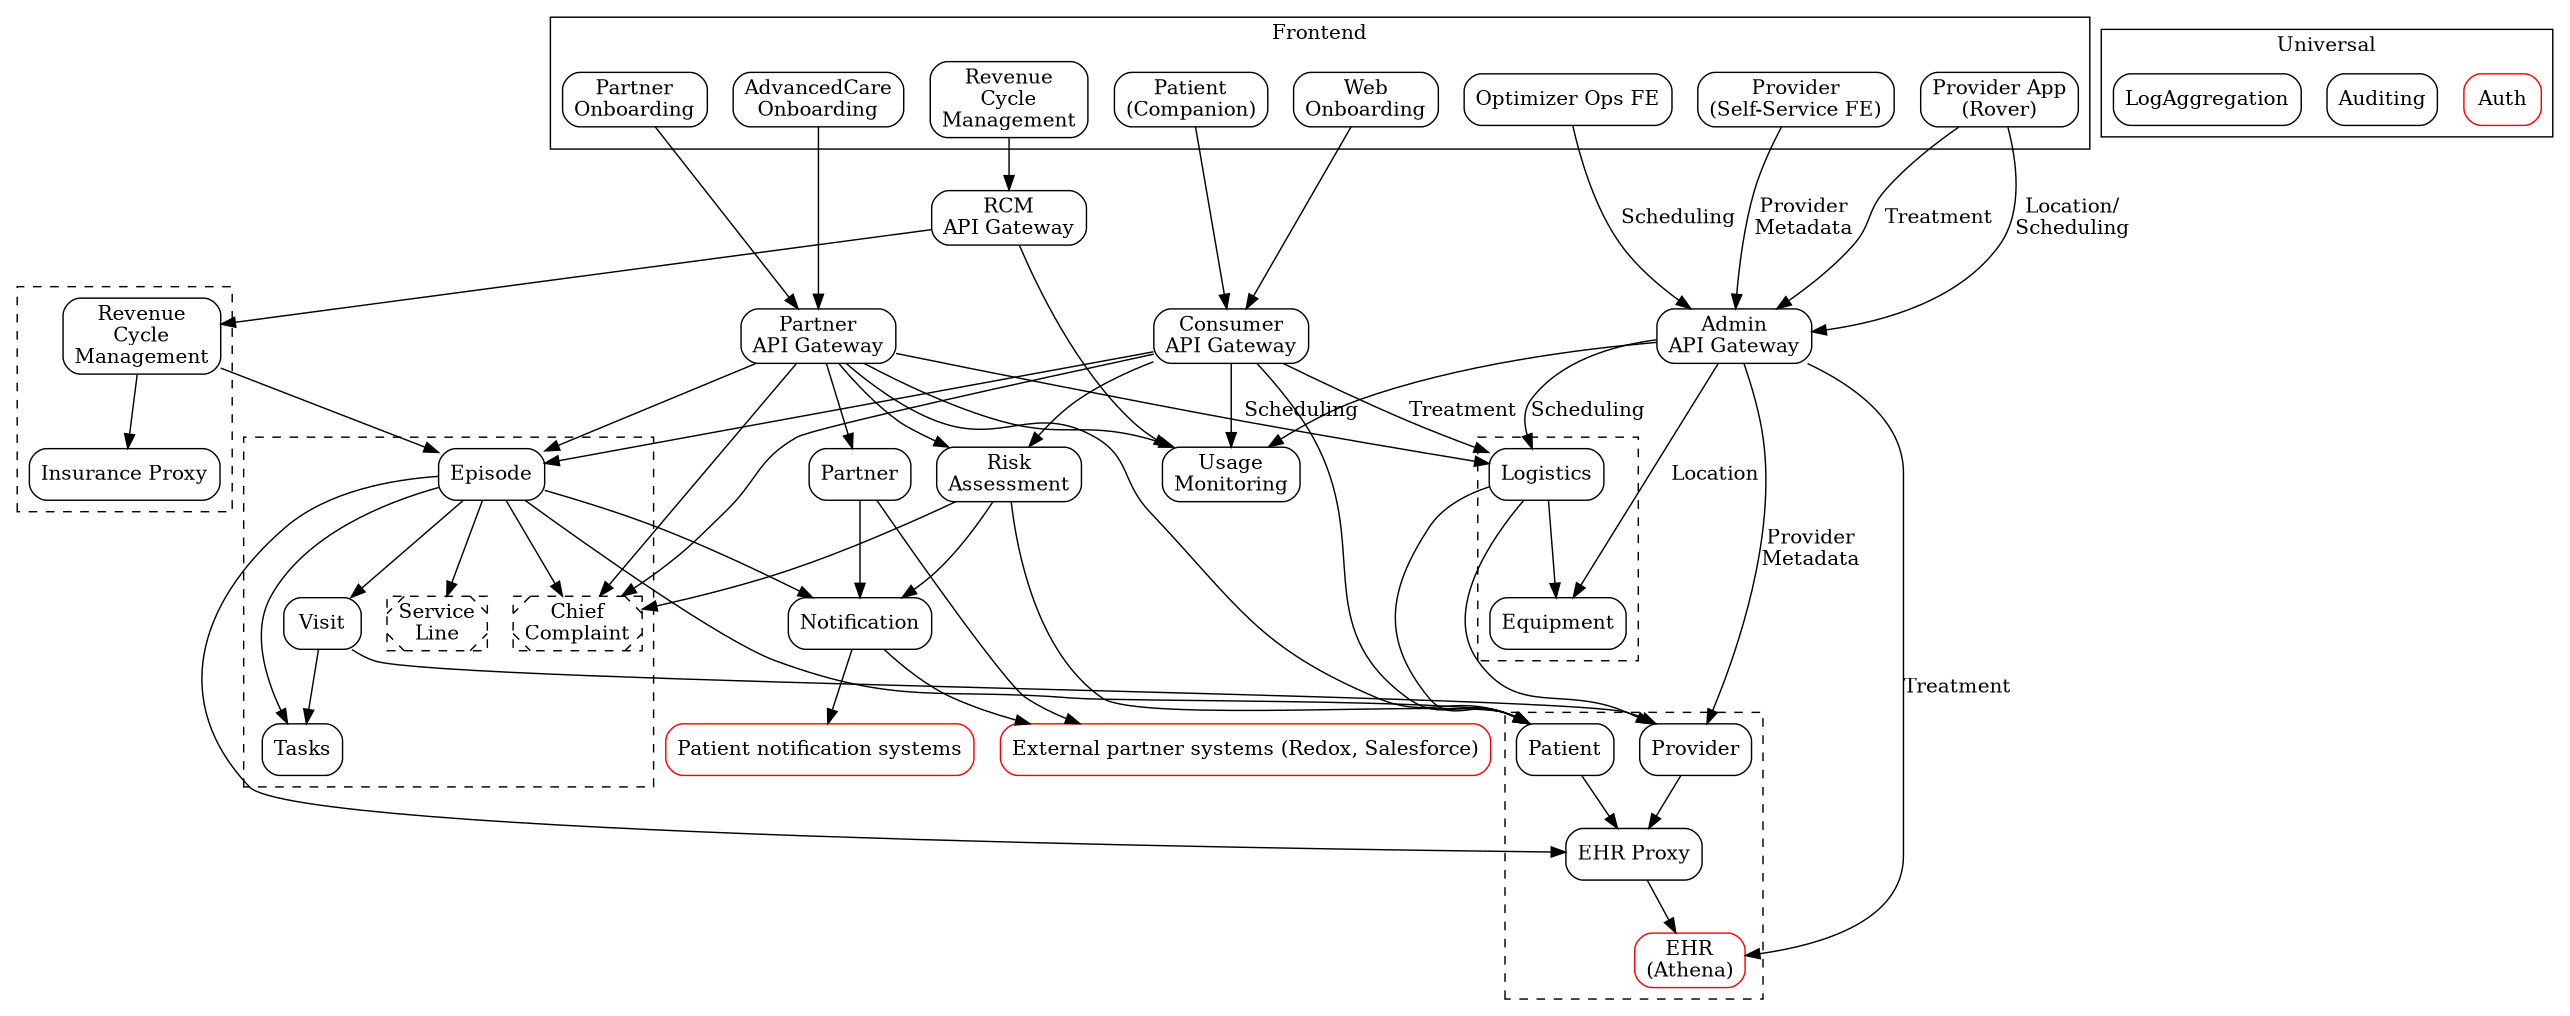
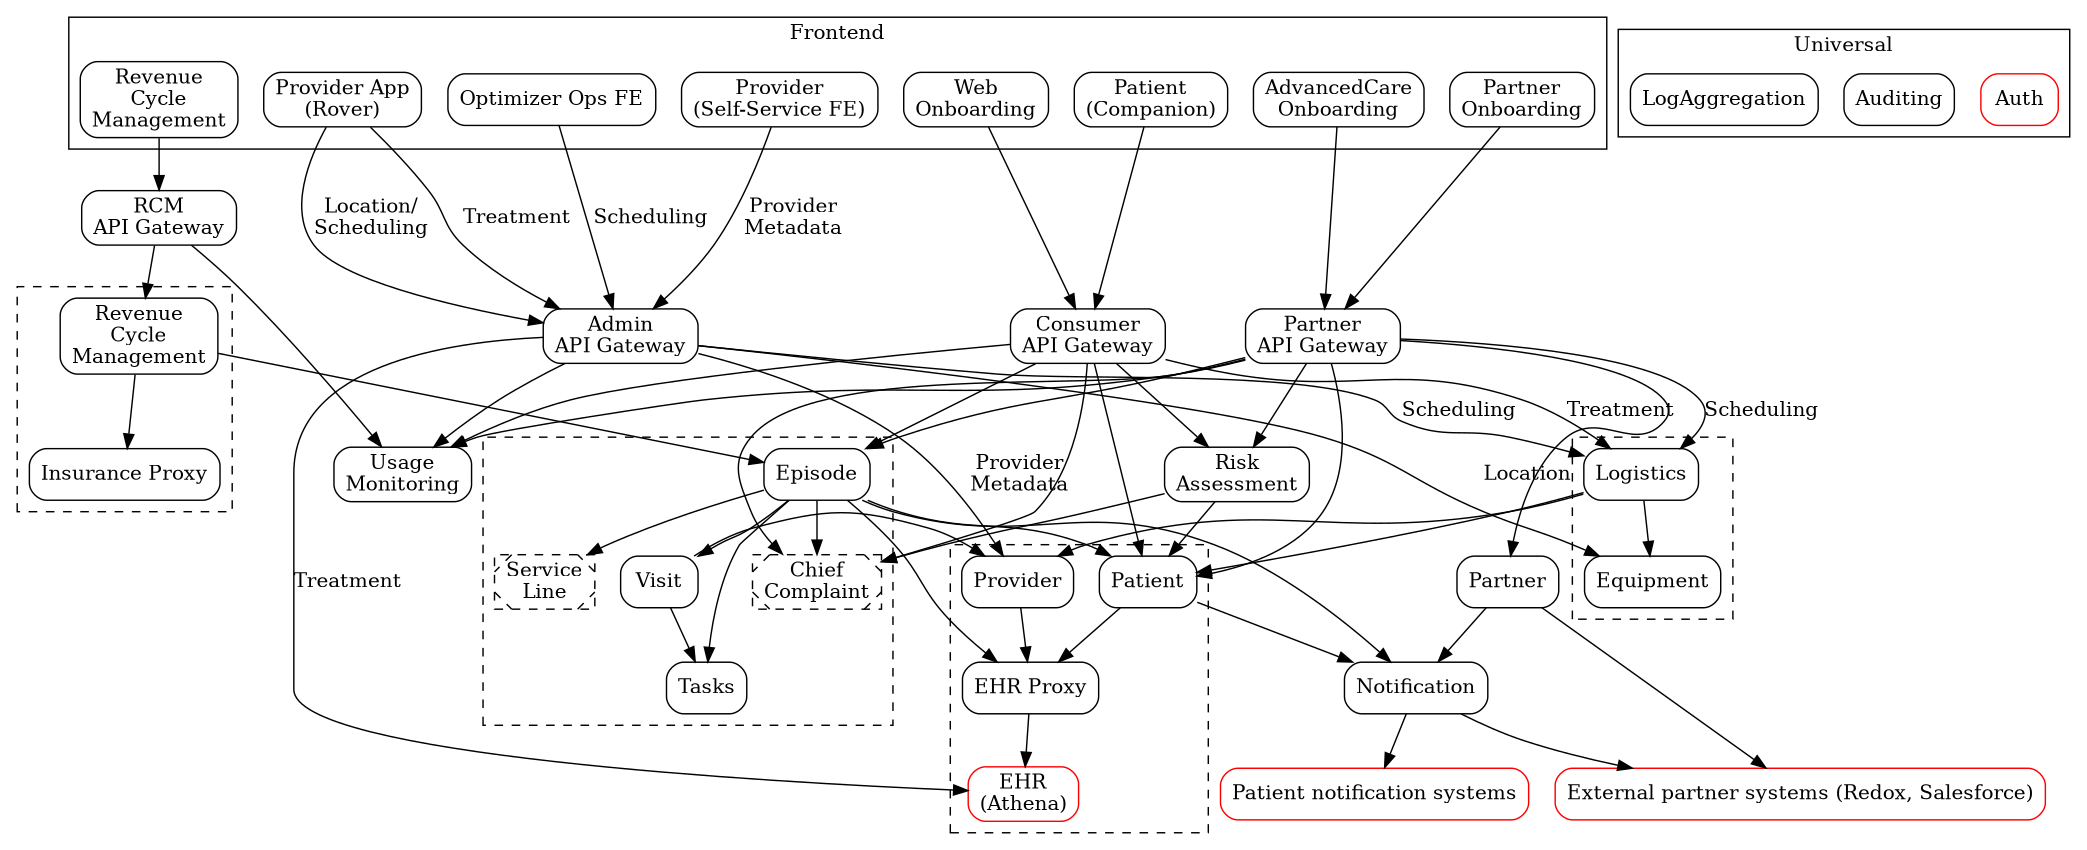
(957, 549) -> (1268, 630)
